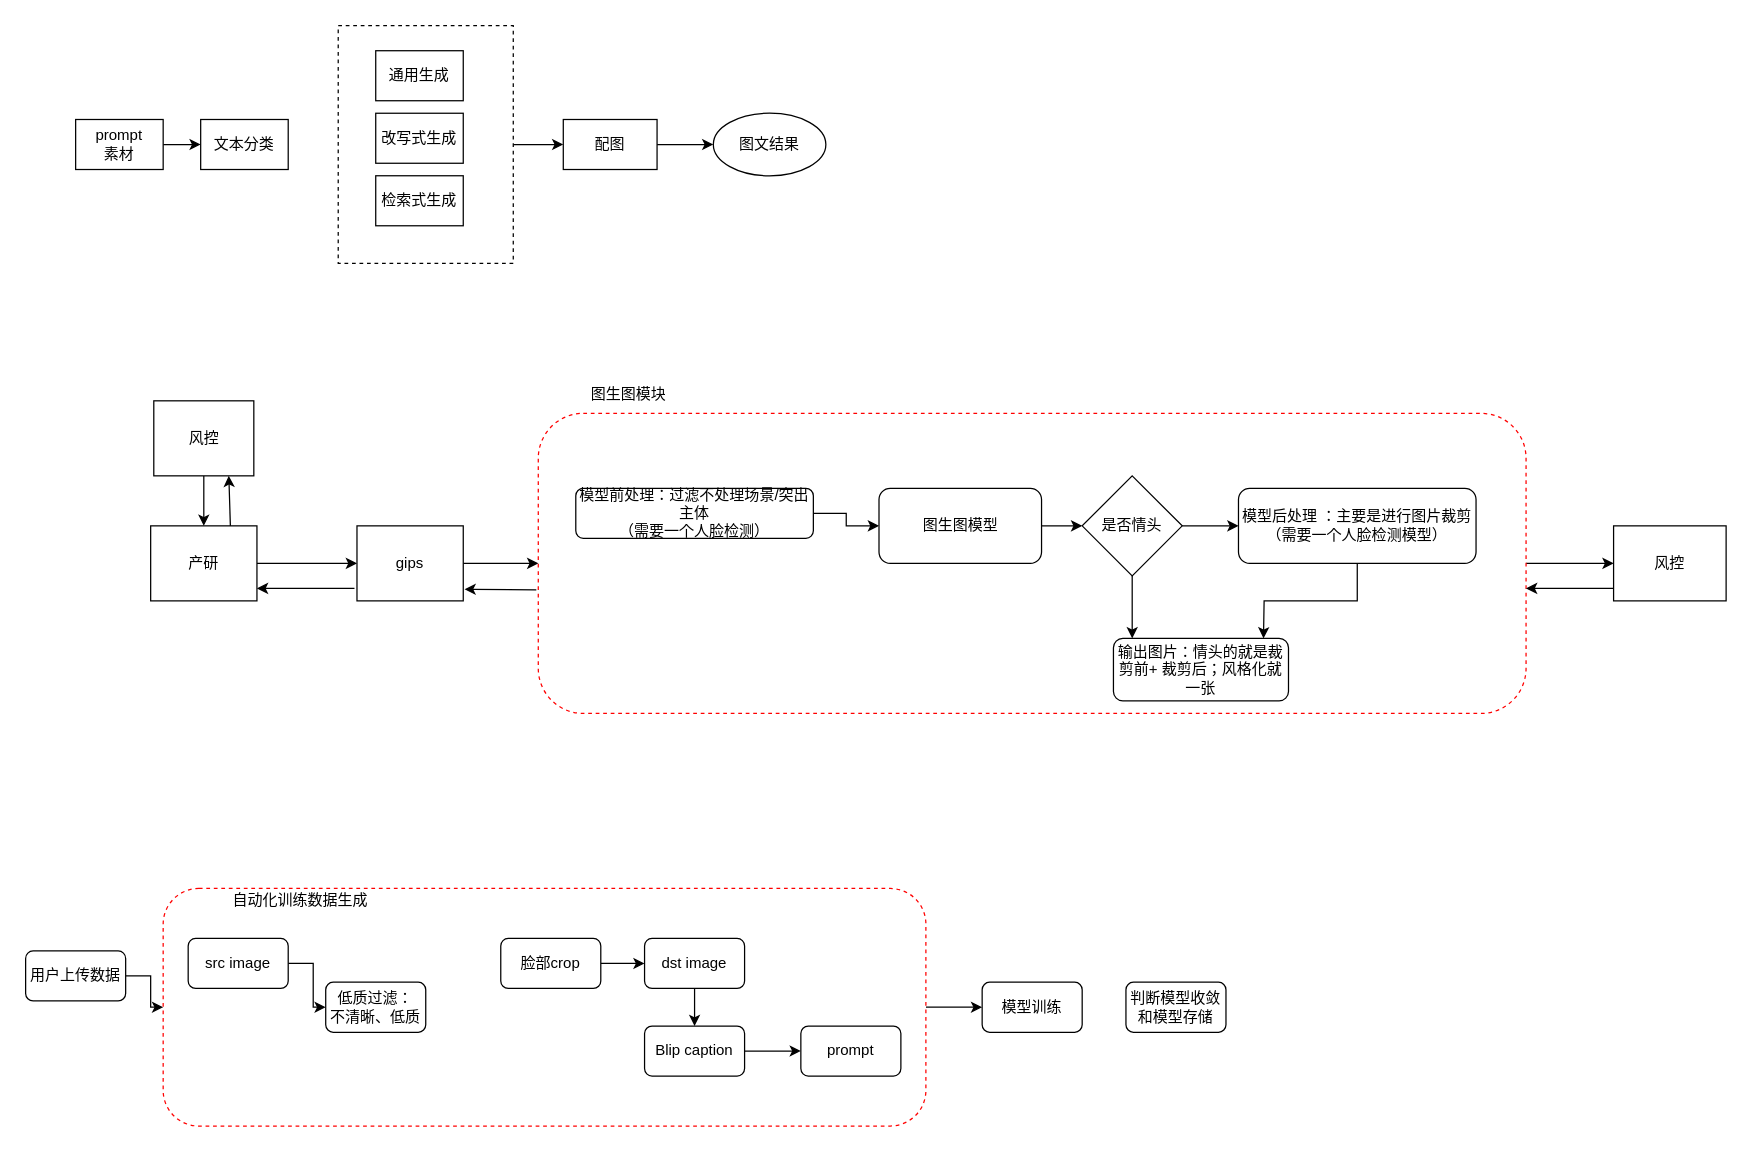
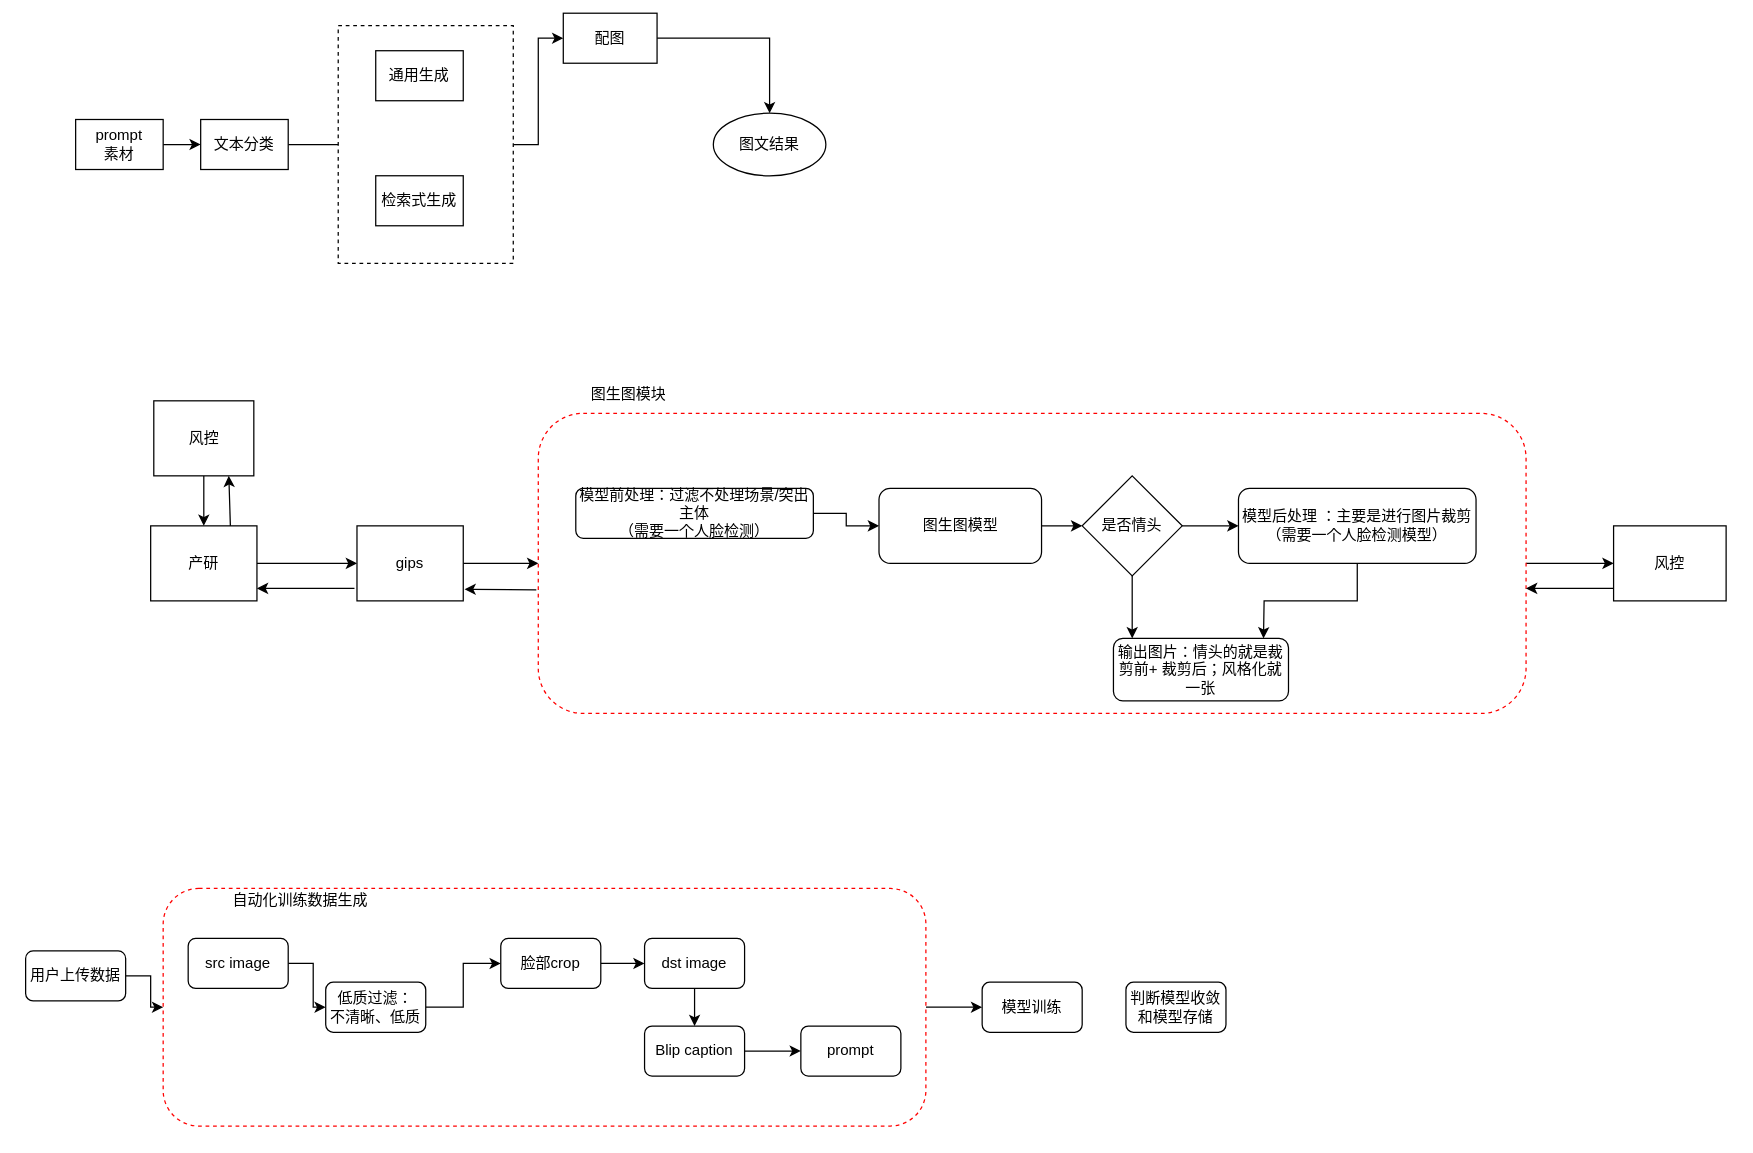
(419, 138) -> none
none -> (313, 144)
(610, 144) -> (610, 38)
none -> (463, 990)
